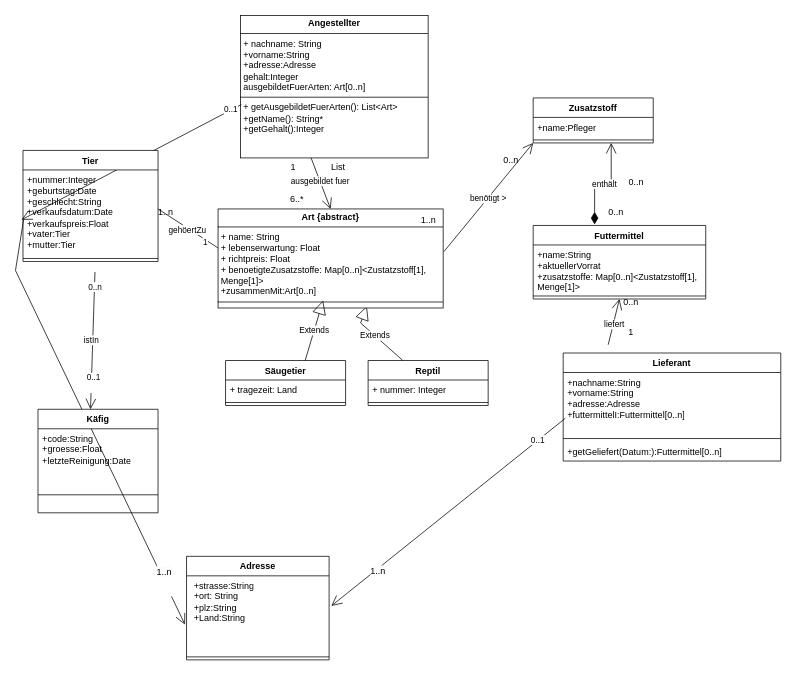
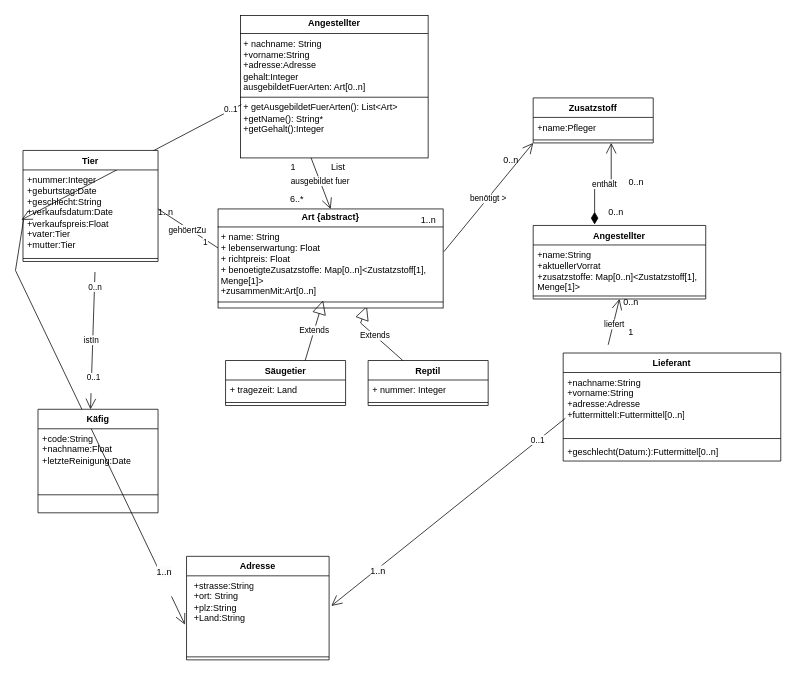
(619, 236) -> (619, 236)
(91, 450) -> (91, 450)
(659, 452) -> (655, 452)
